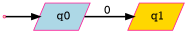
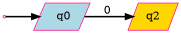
(156, 17) -> (153, 17)
